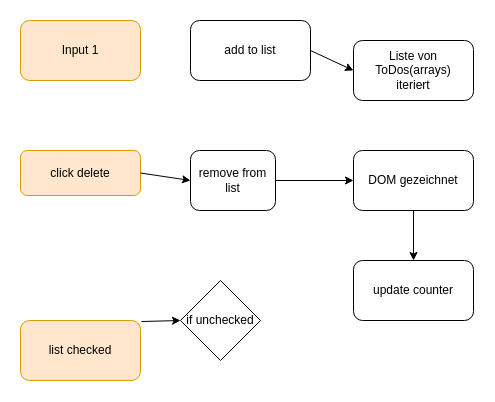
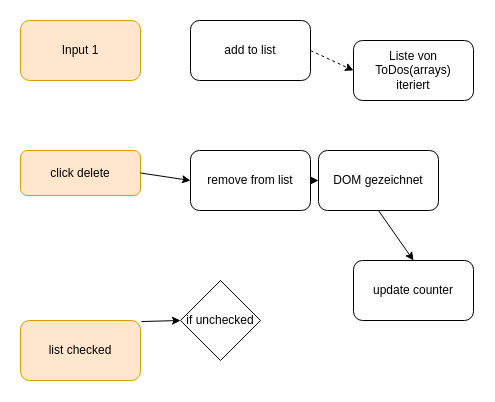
(330, 59) -> (330, 59)
(233, 181) -> (251, 181)
(414, 181) -> (379, 181)
